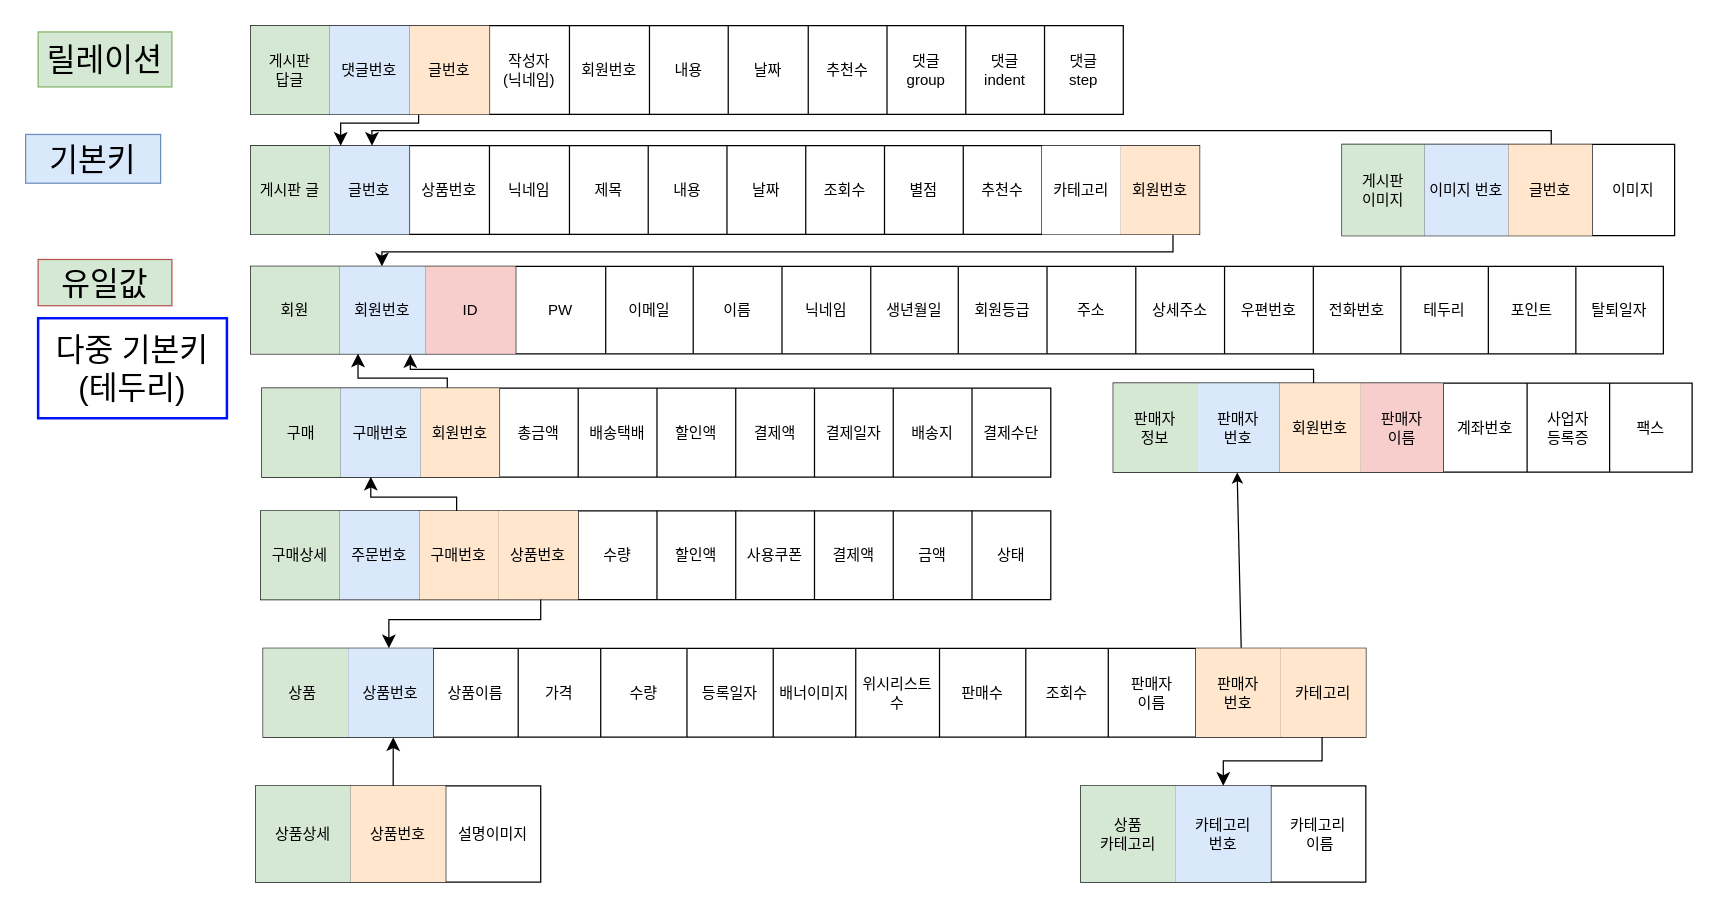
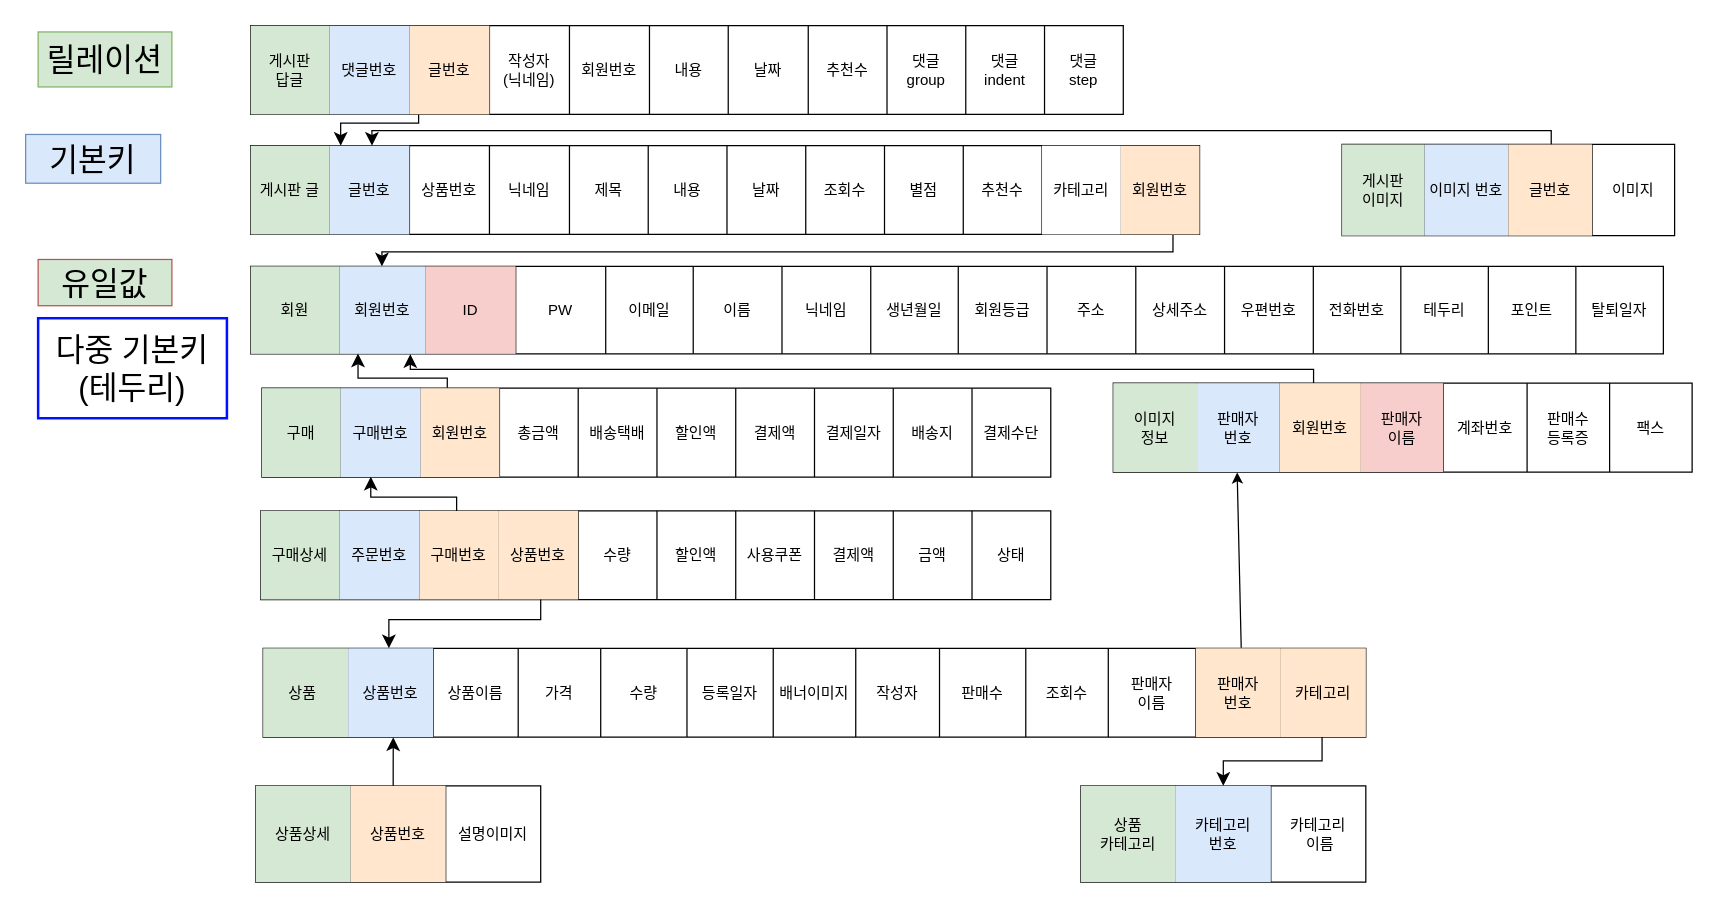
(1155, 428) -> (1155, 428)
(1568, 428) -> (1568, 428)
(898, 693) -> (898, 693)
